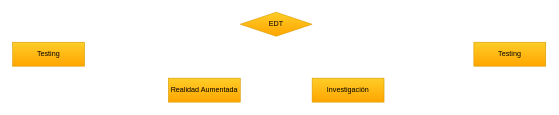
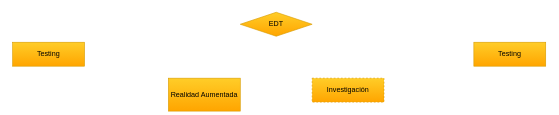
(204, 90) -> (204, 95)
(348, 90) -> (348, 90)
